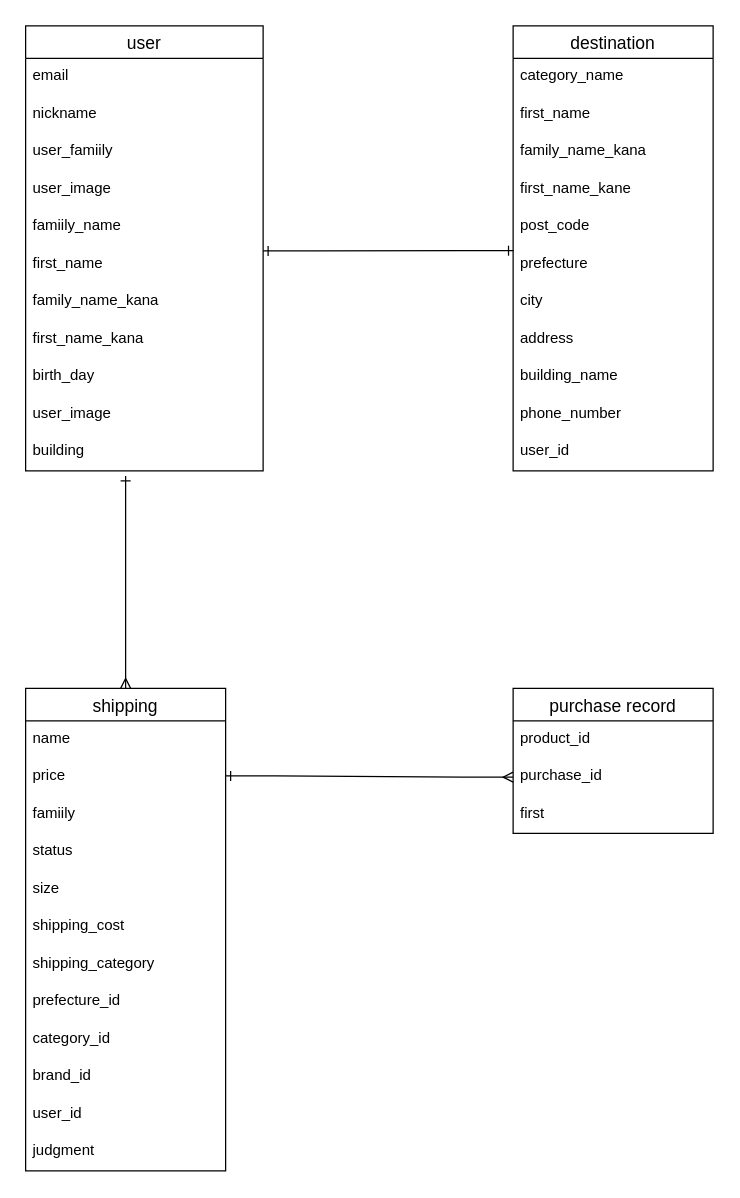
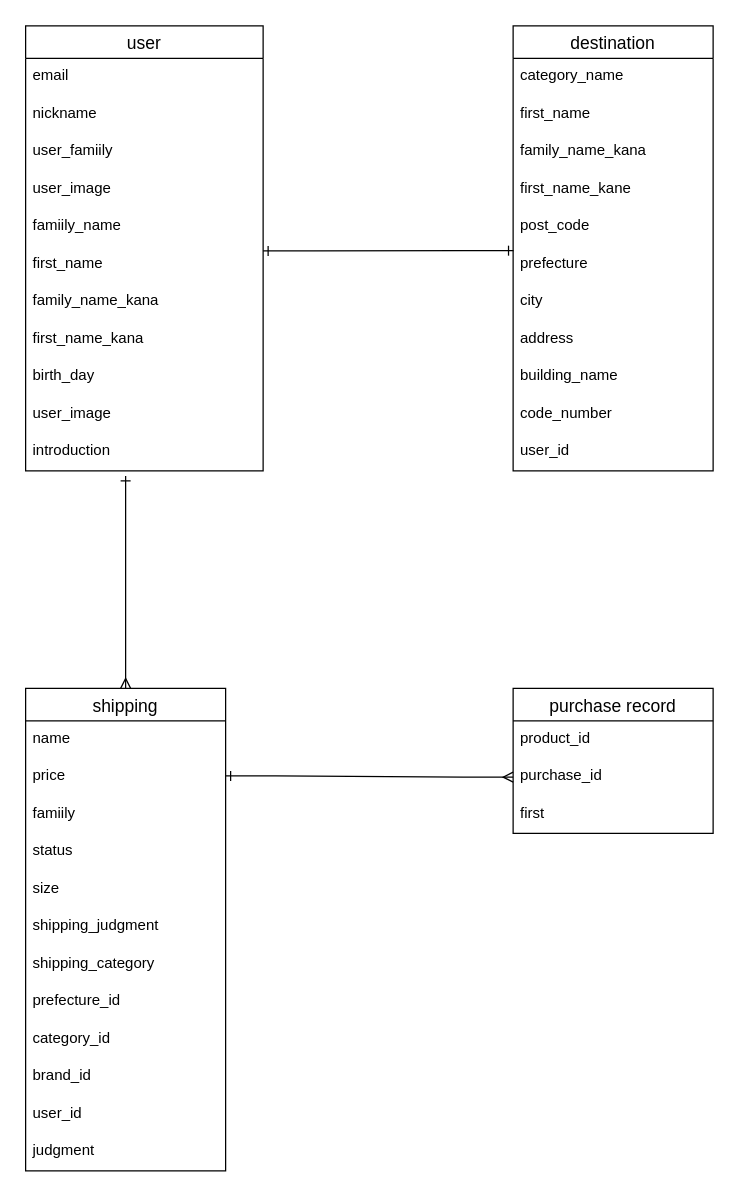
(570, 413) -> (566, 413)
(60, 450) -> (79, 450)
(83, 925) -> (100, 925)
